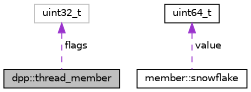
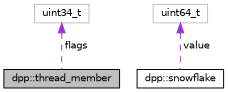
(62, 14) -> (62, 14)
(192, 14) -> (180, 14)
(192, 79) -> (180, 79)
